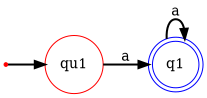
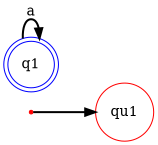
(121, 65) -> none
